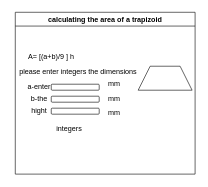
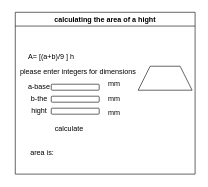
(105, 20) -> (105, 20)
(78, 72) -> (78, 72)
(39, 87) -> (39, 87)
(69, 129) -> (69, 129)
none -> (42, 153)
